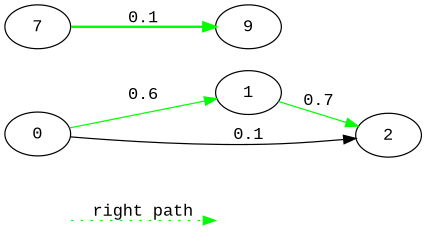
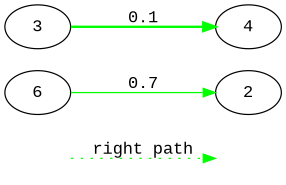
(38, 27) -> (38, 27)
(248, 27) -> (248, 27)
(248, 93) -> (38, 93)
(38, 134) -> none
